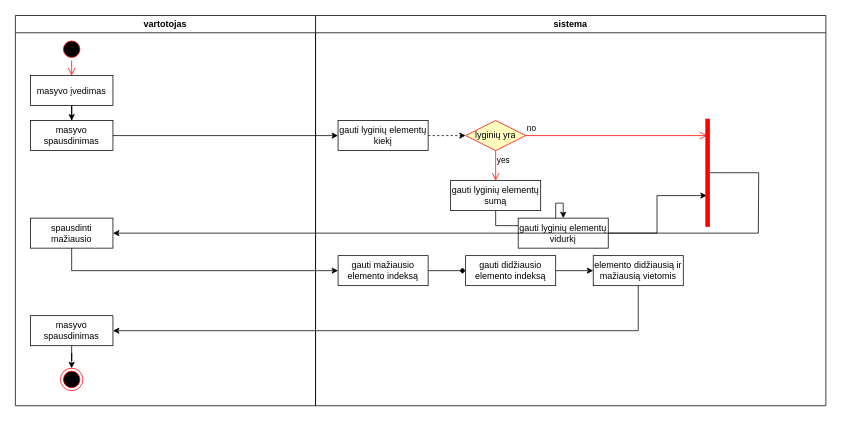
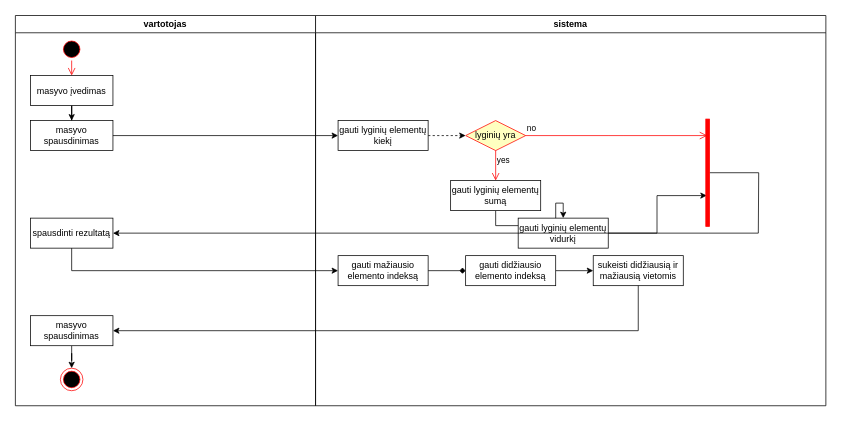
(72, 233) -> (72, 233)
(638, 270) -> (638, 270)
